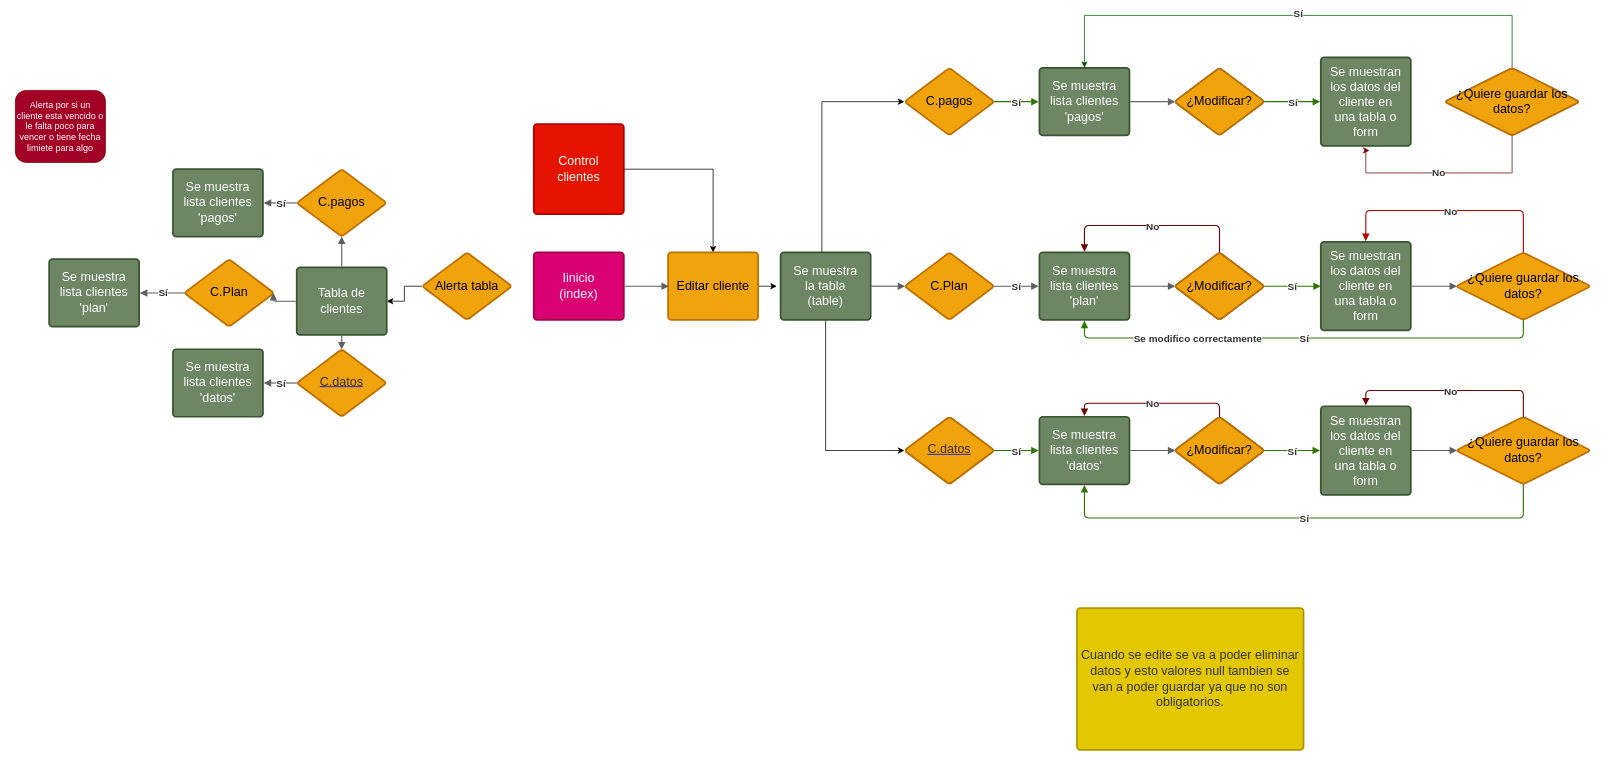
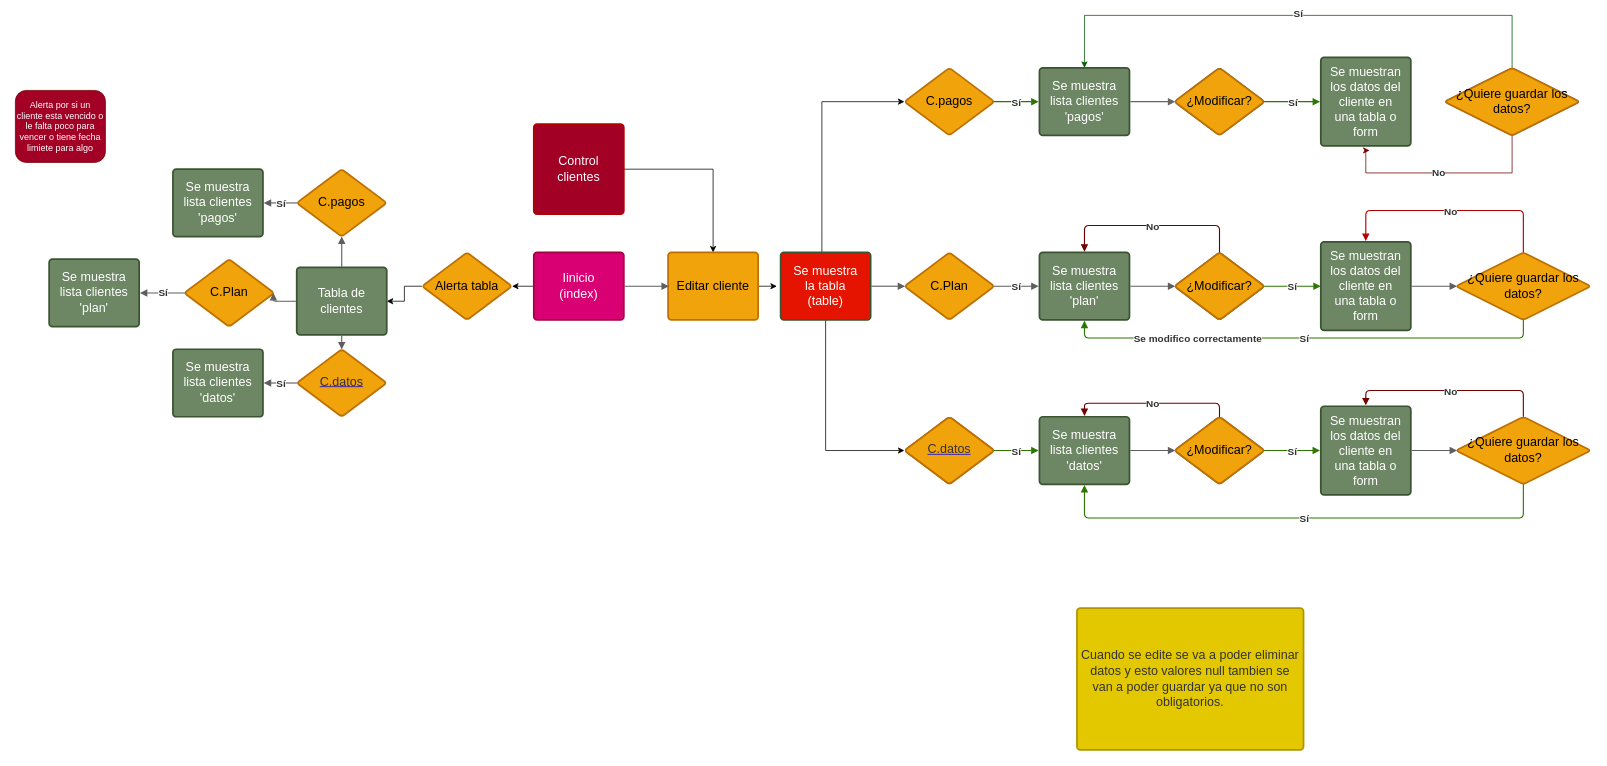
(579, 169) -> (579, 169)
none -> (525, 286)
(825, 286) -> (825, 286)
